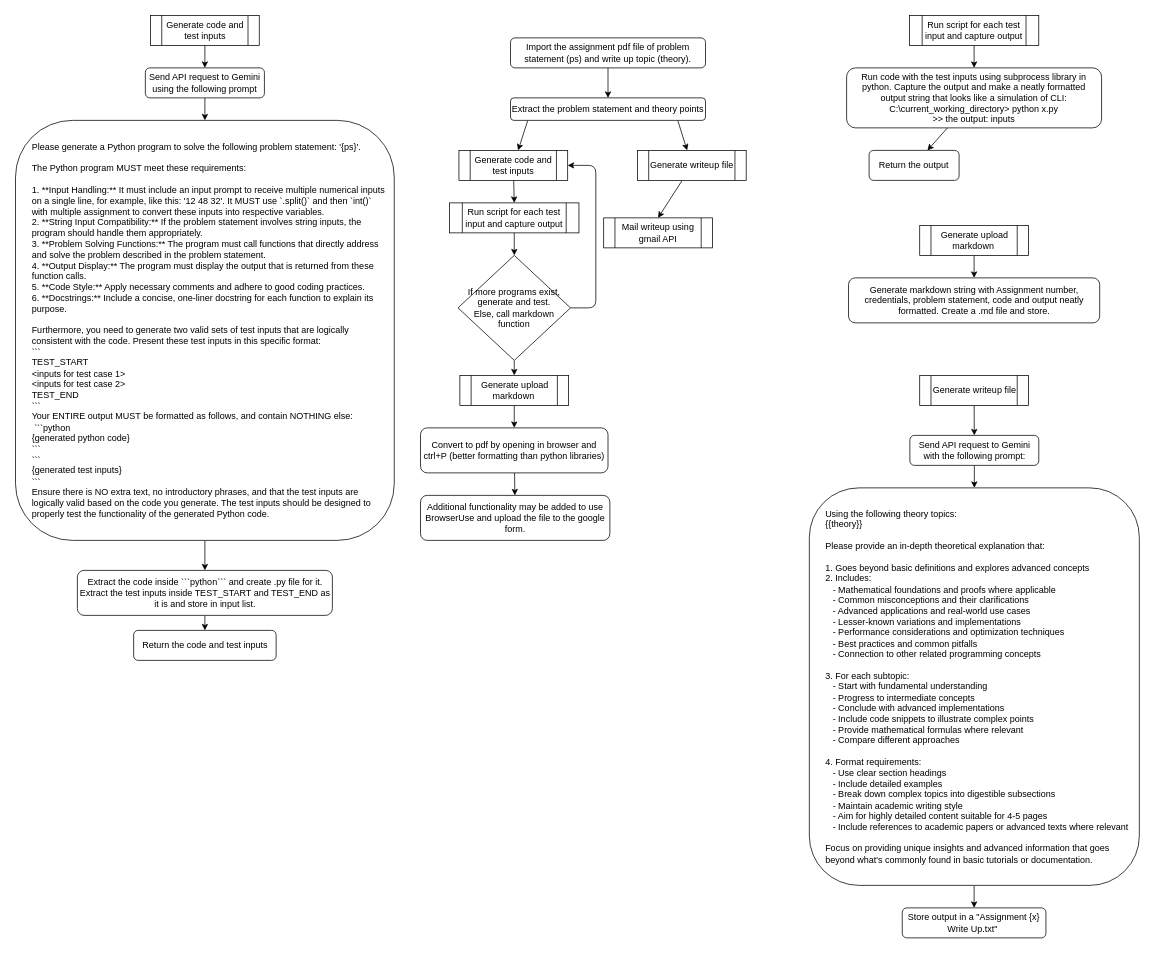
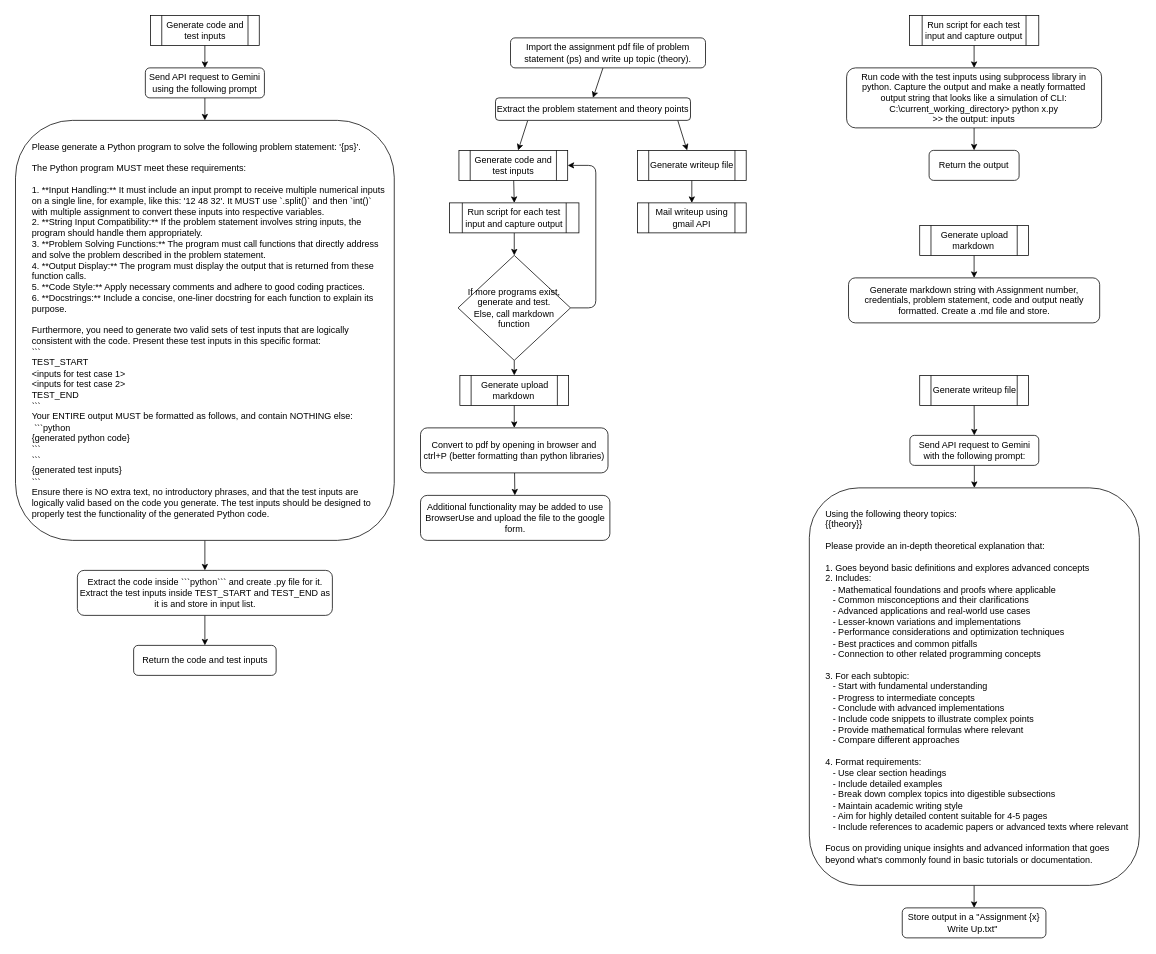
(608, 109) -> (593, 109)
(914, 165) -> (974, 165)
(658, 233) -> (692, 218)
(205, 645) -> (205, 660)
